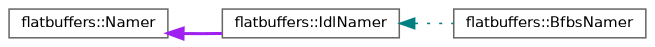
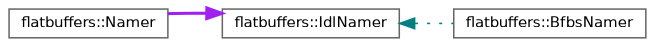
(203, 34) -> (187, 13)
